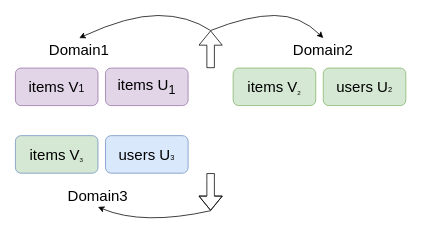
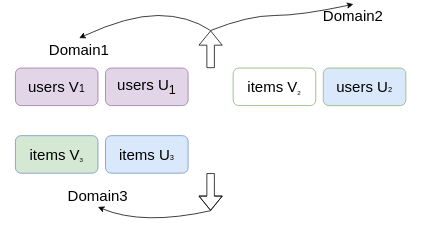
(323, 49) -> (353, 15)
(57, 87) -> (57, 87)
(147, 87) -> (147, 87)
(274, 87) -> (274, 87)
(364, 87) -> (364, 87)
(147, 154) -> (147, 154)
